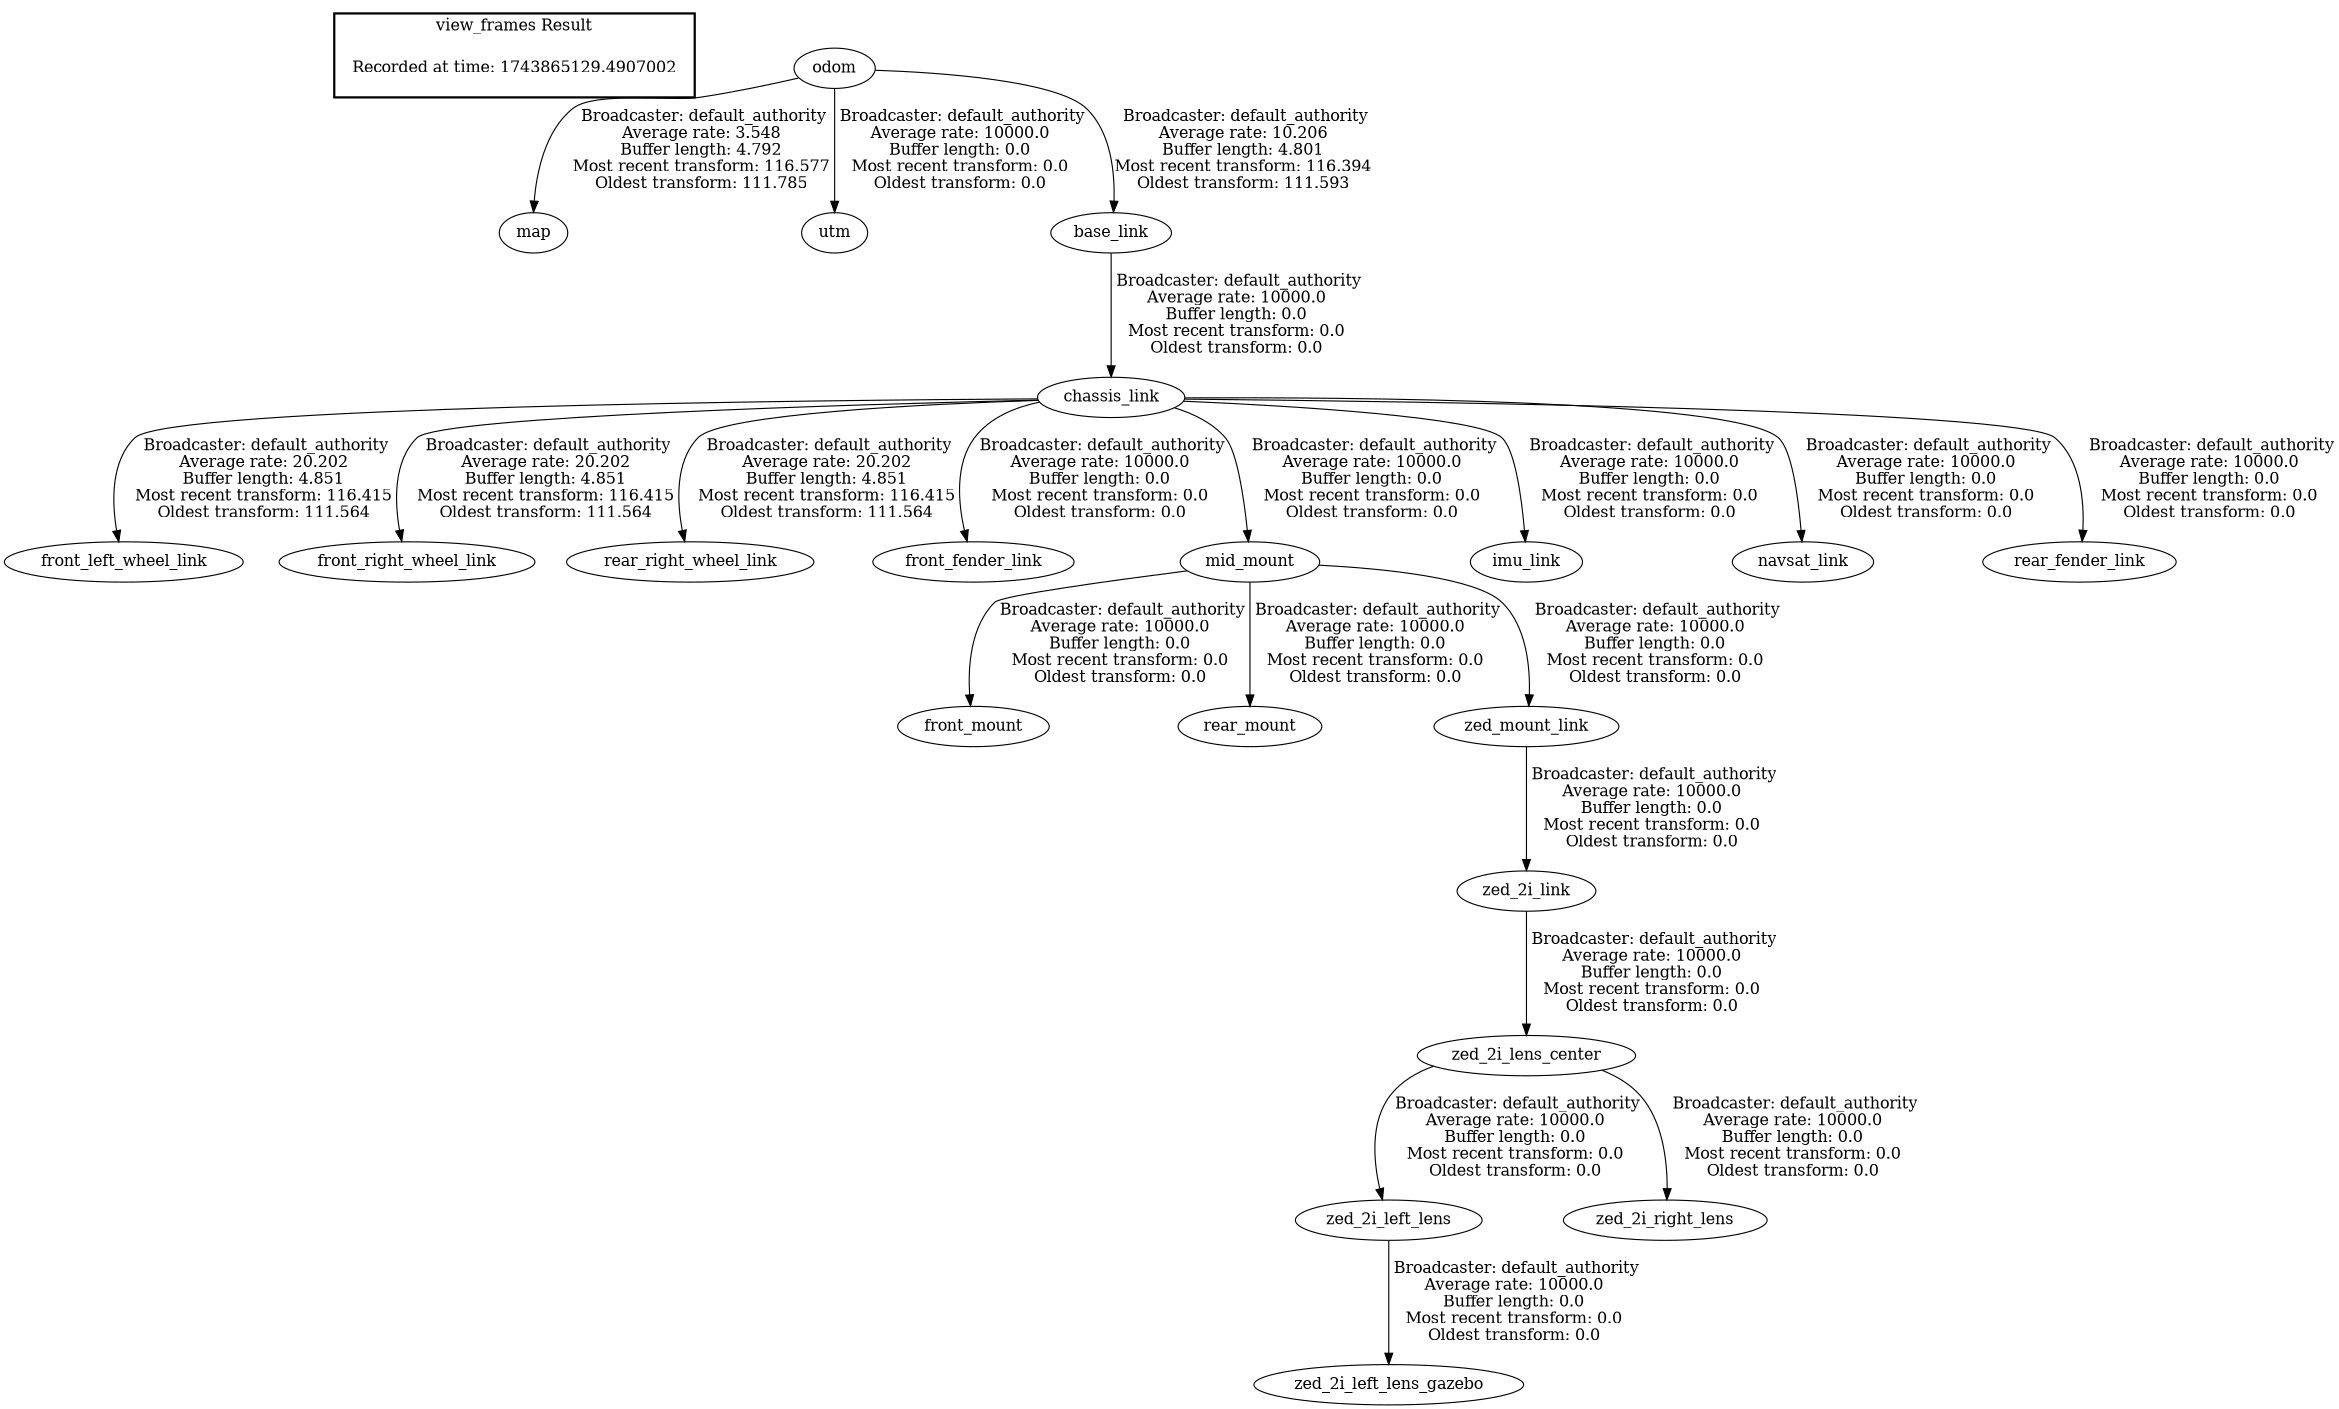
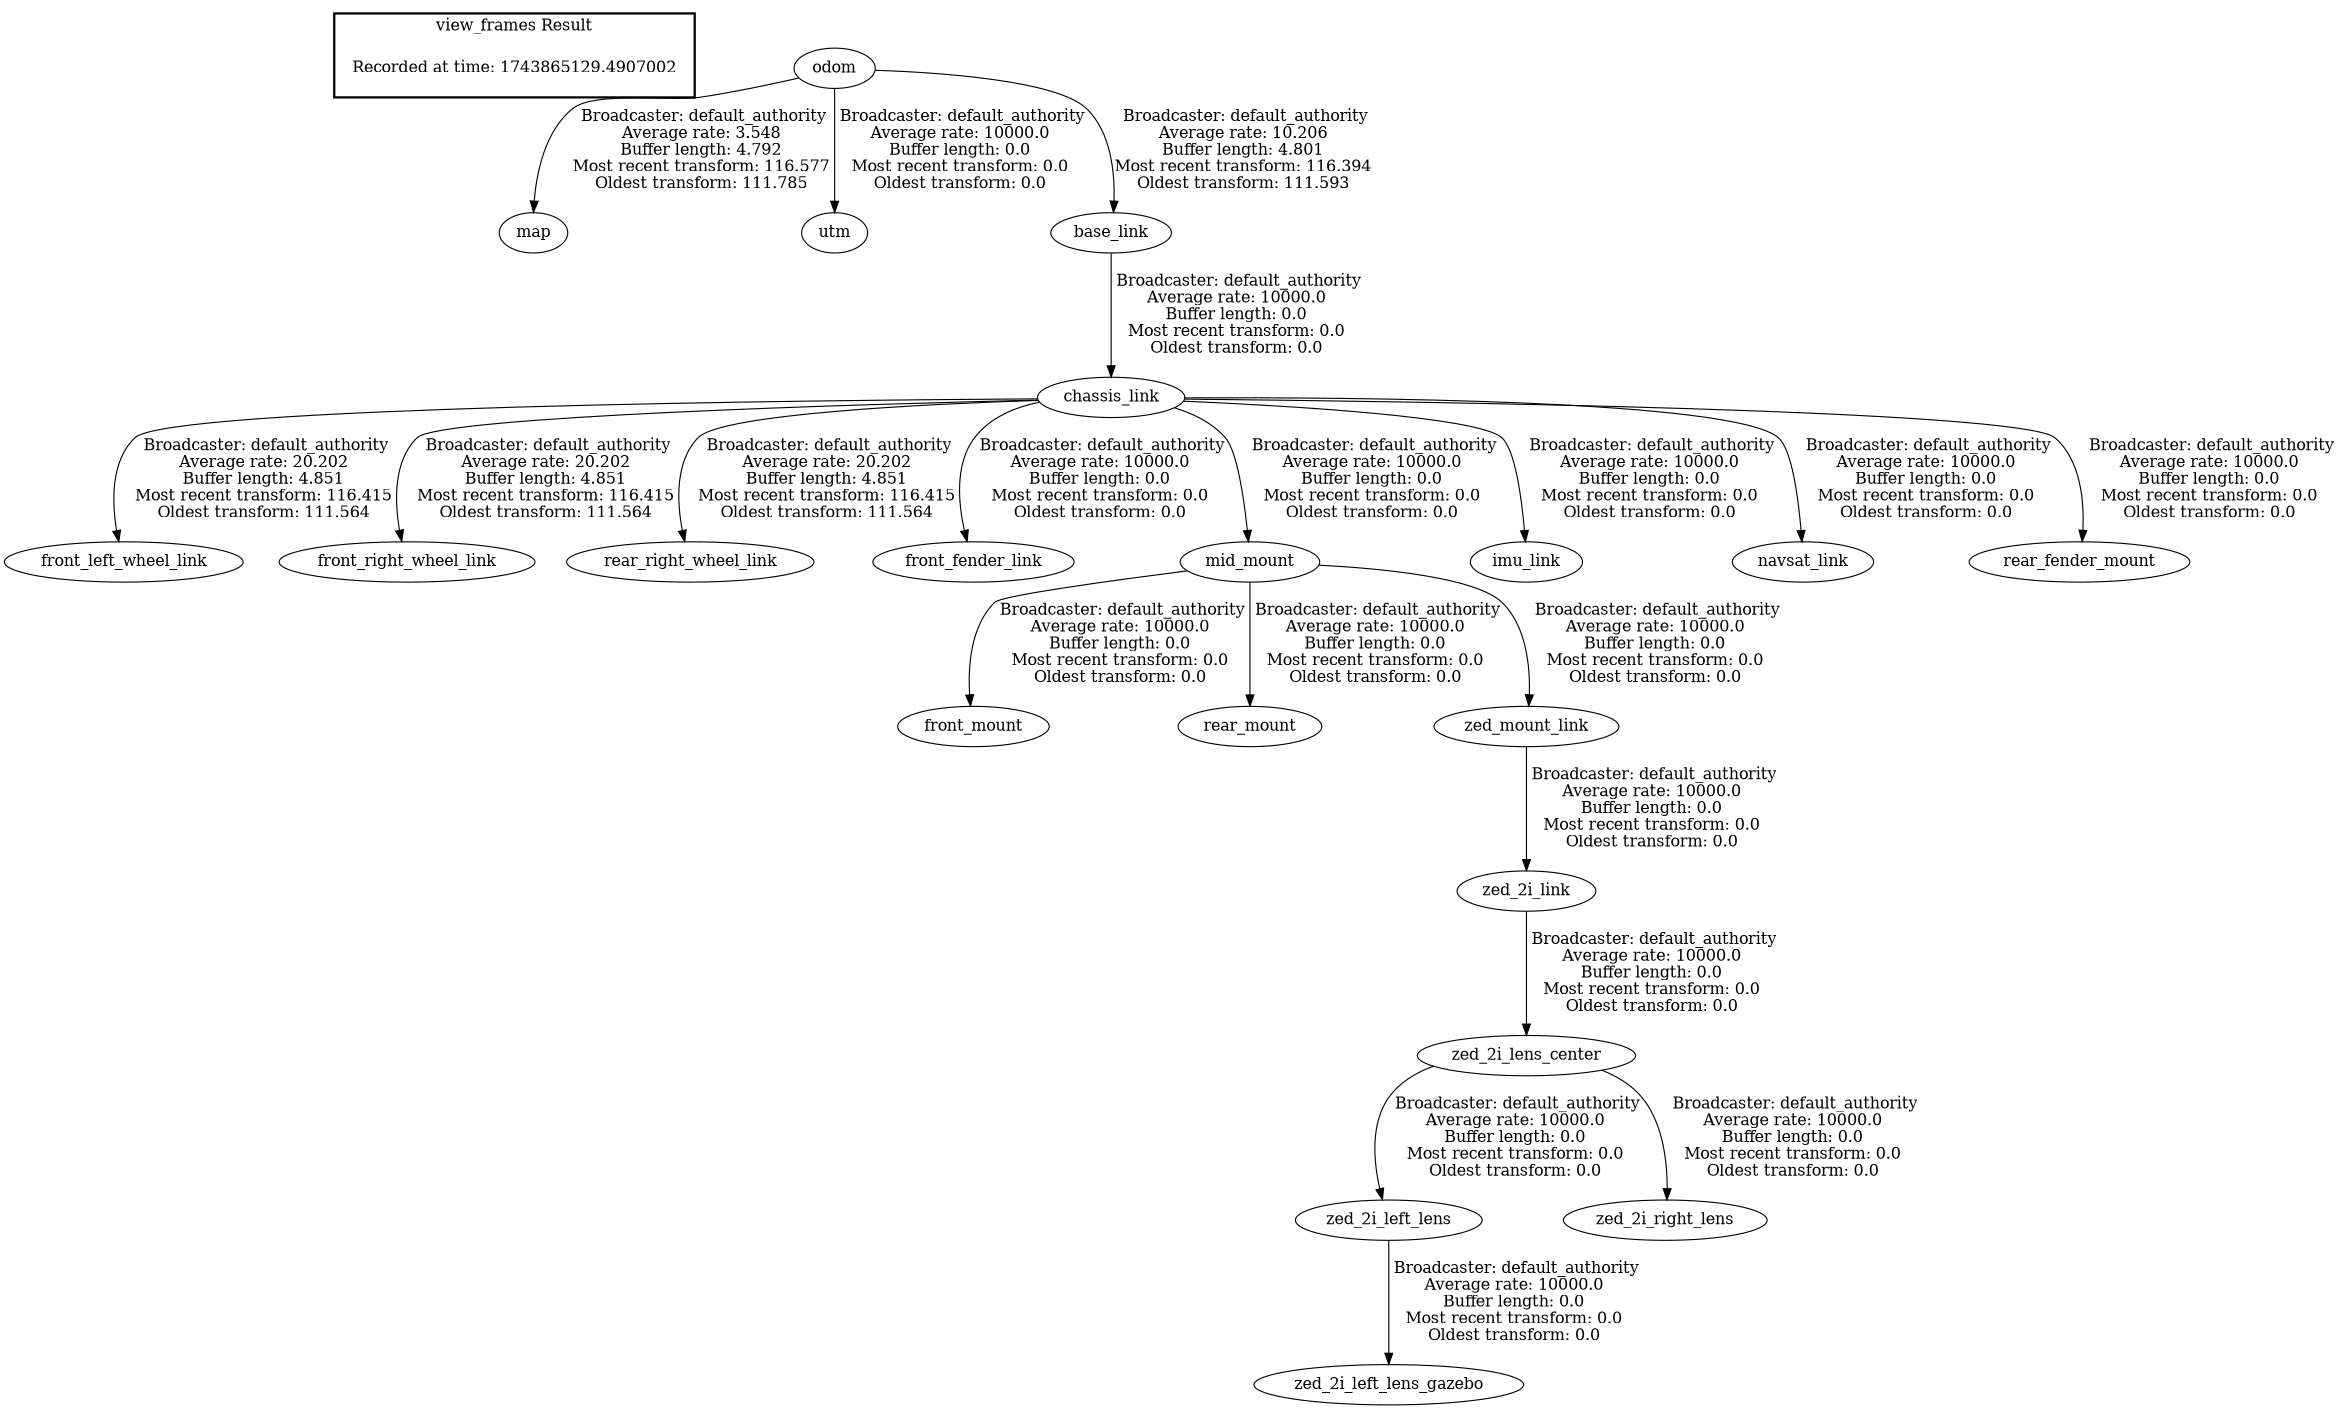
(2079, 562) -> (2079, 562)
